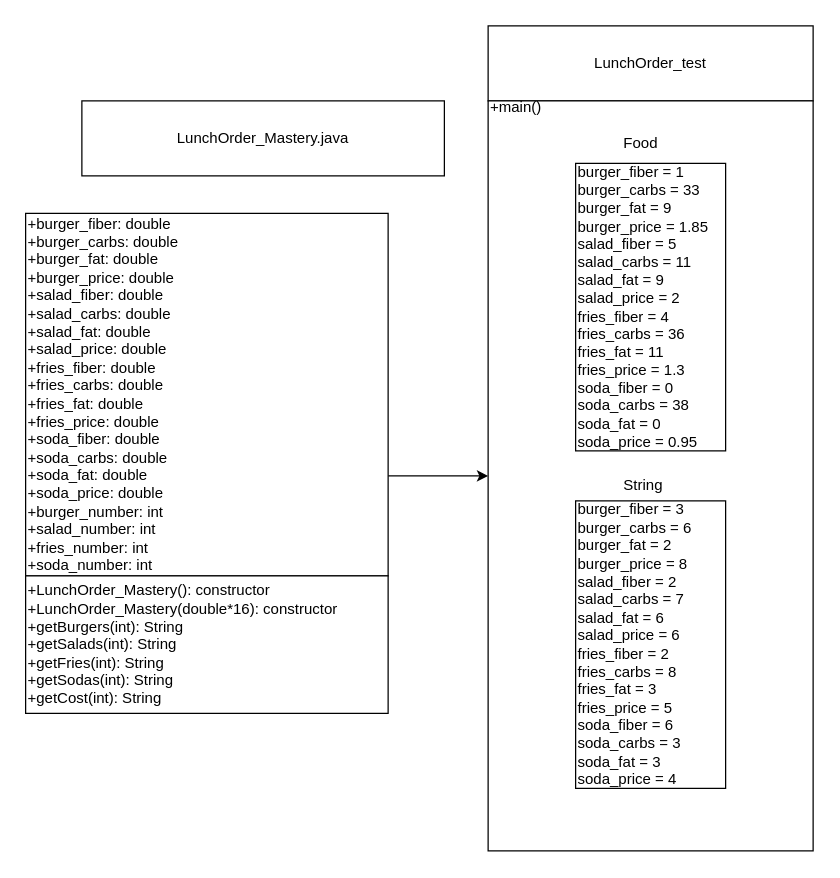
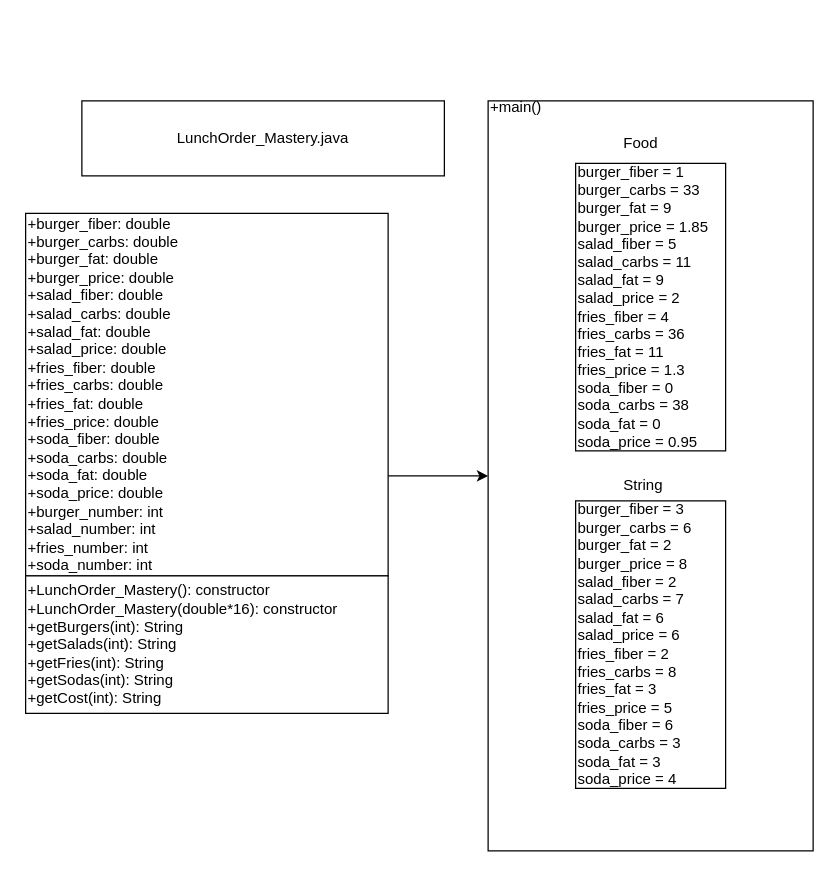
(651, 63) -> none
